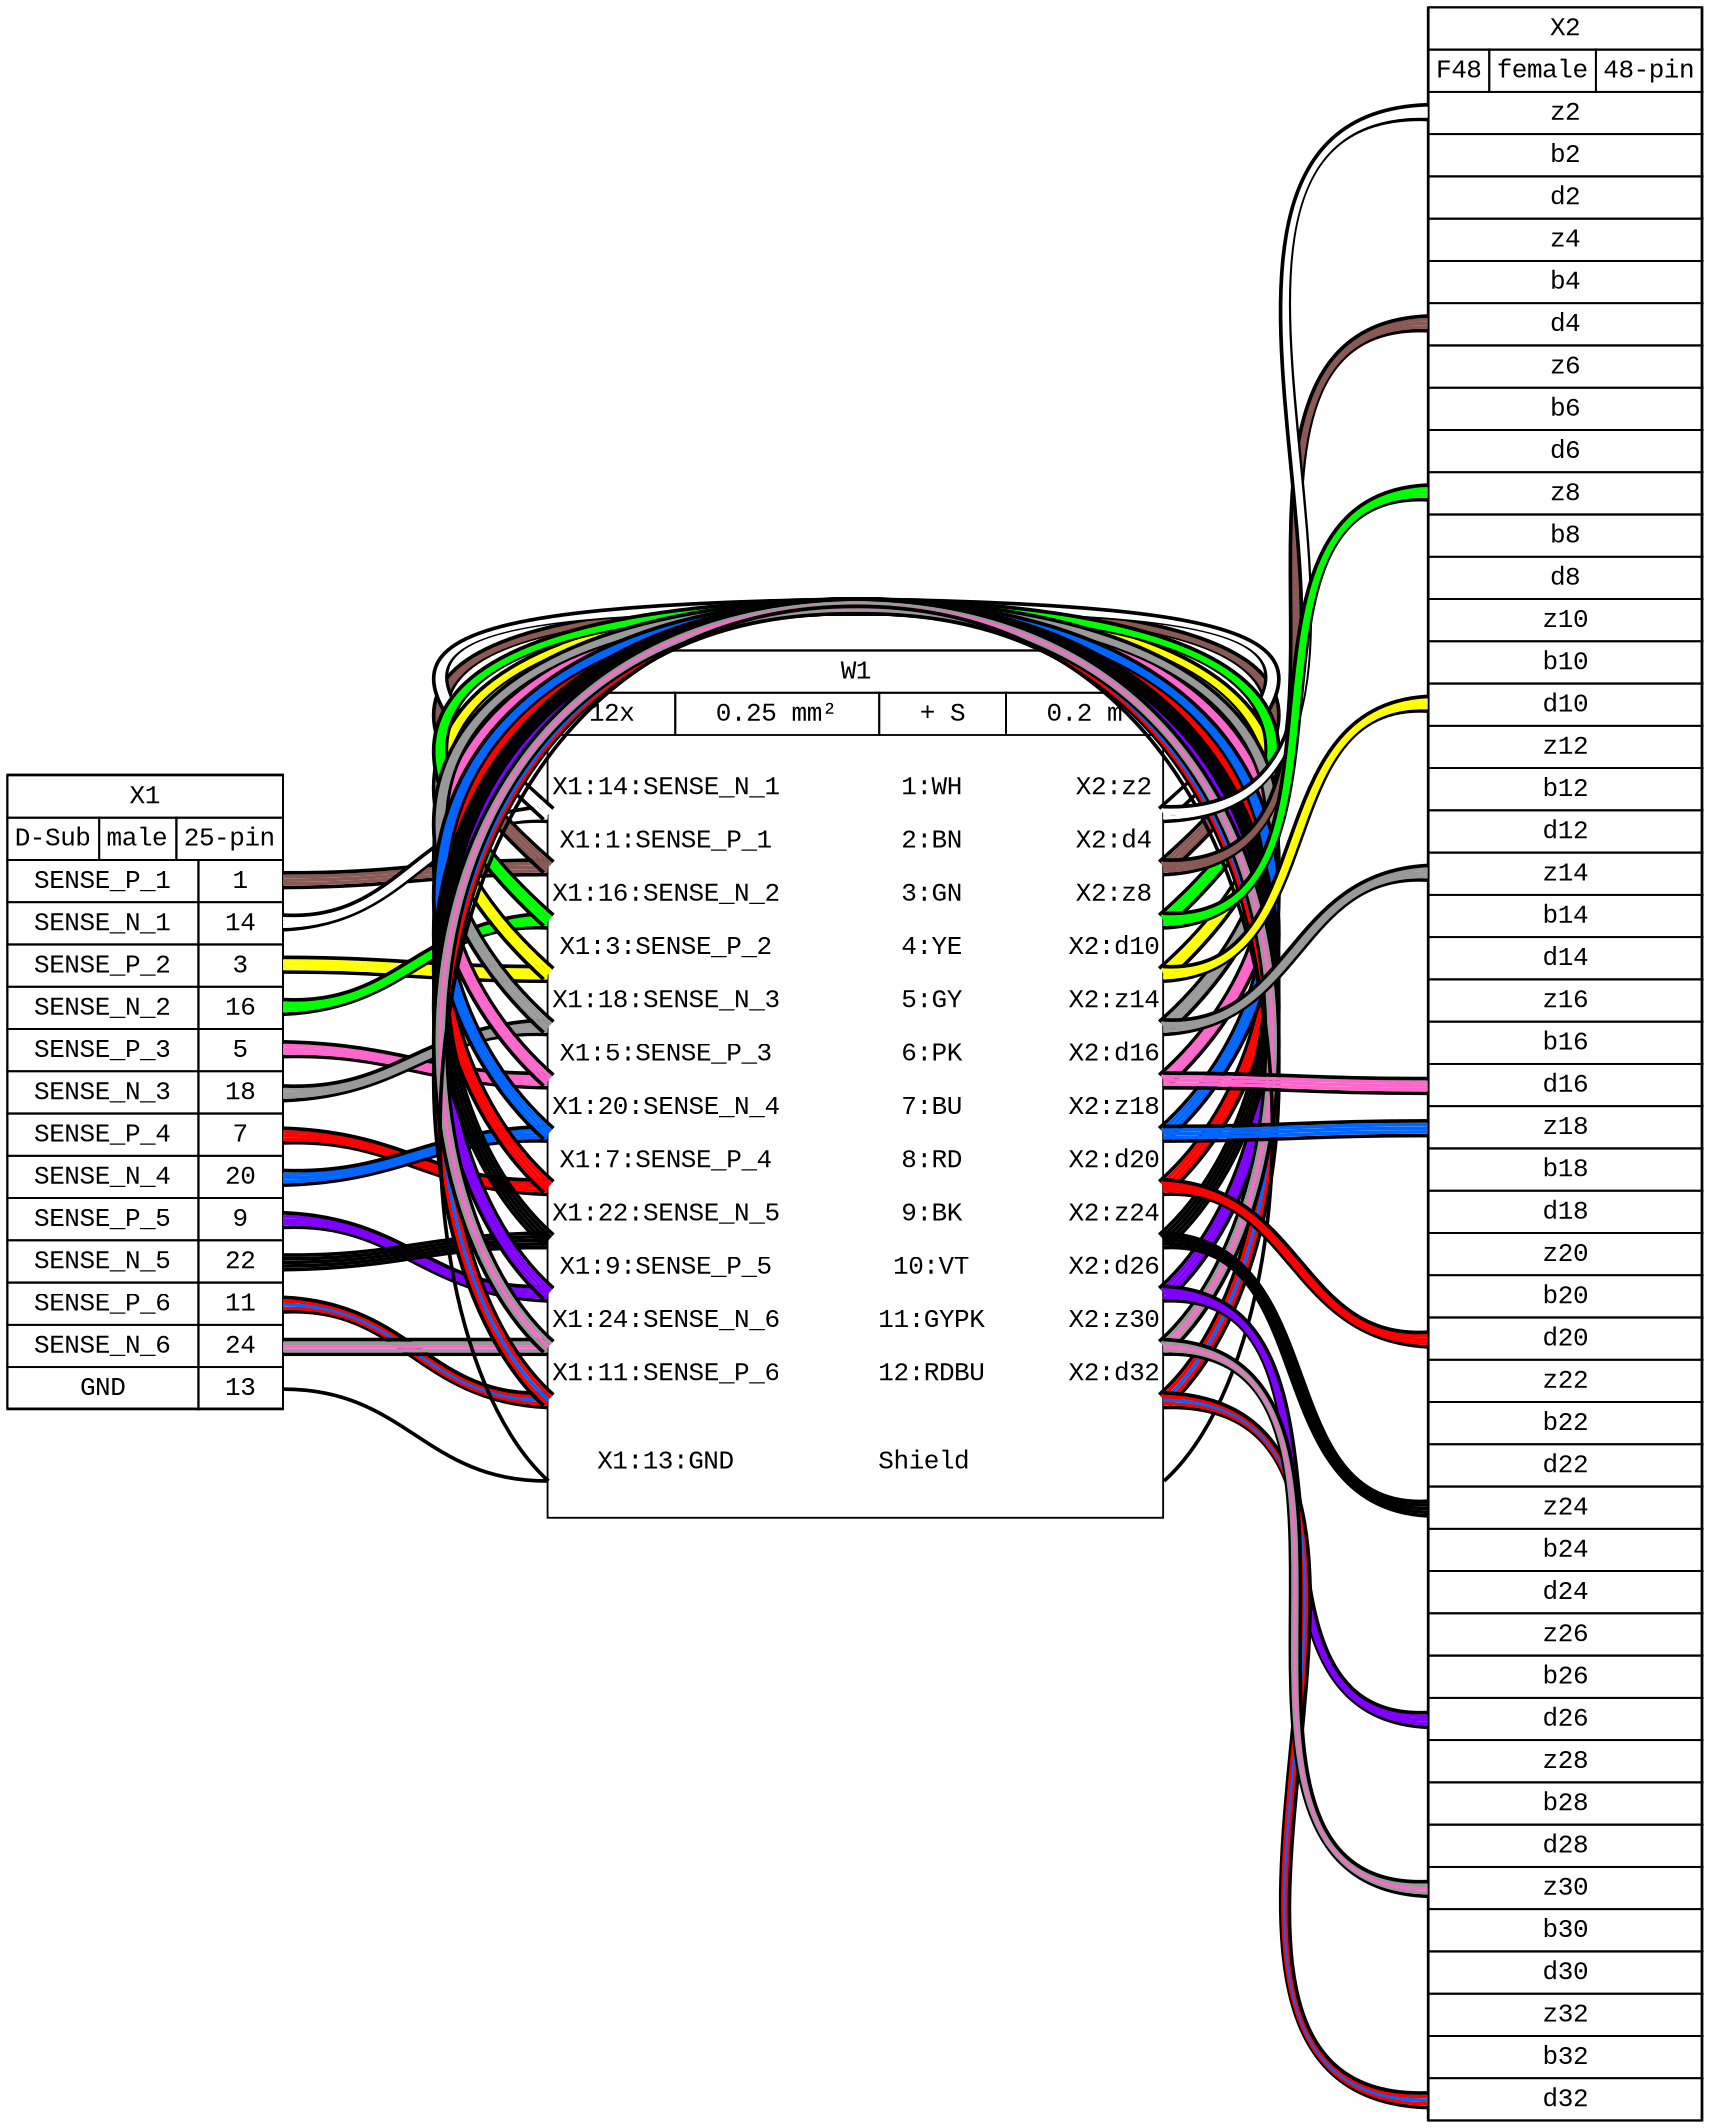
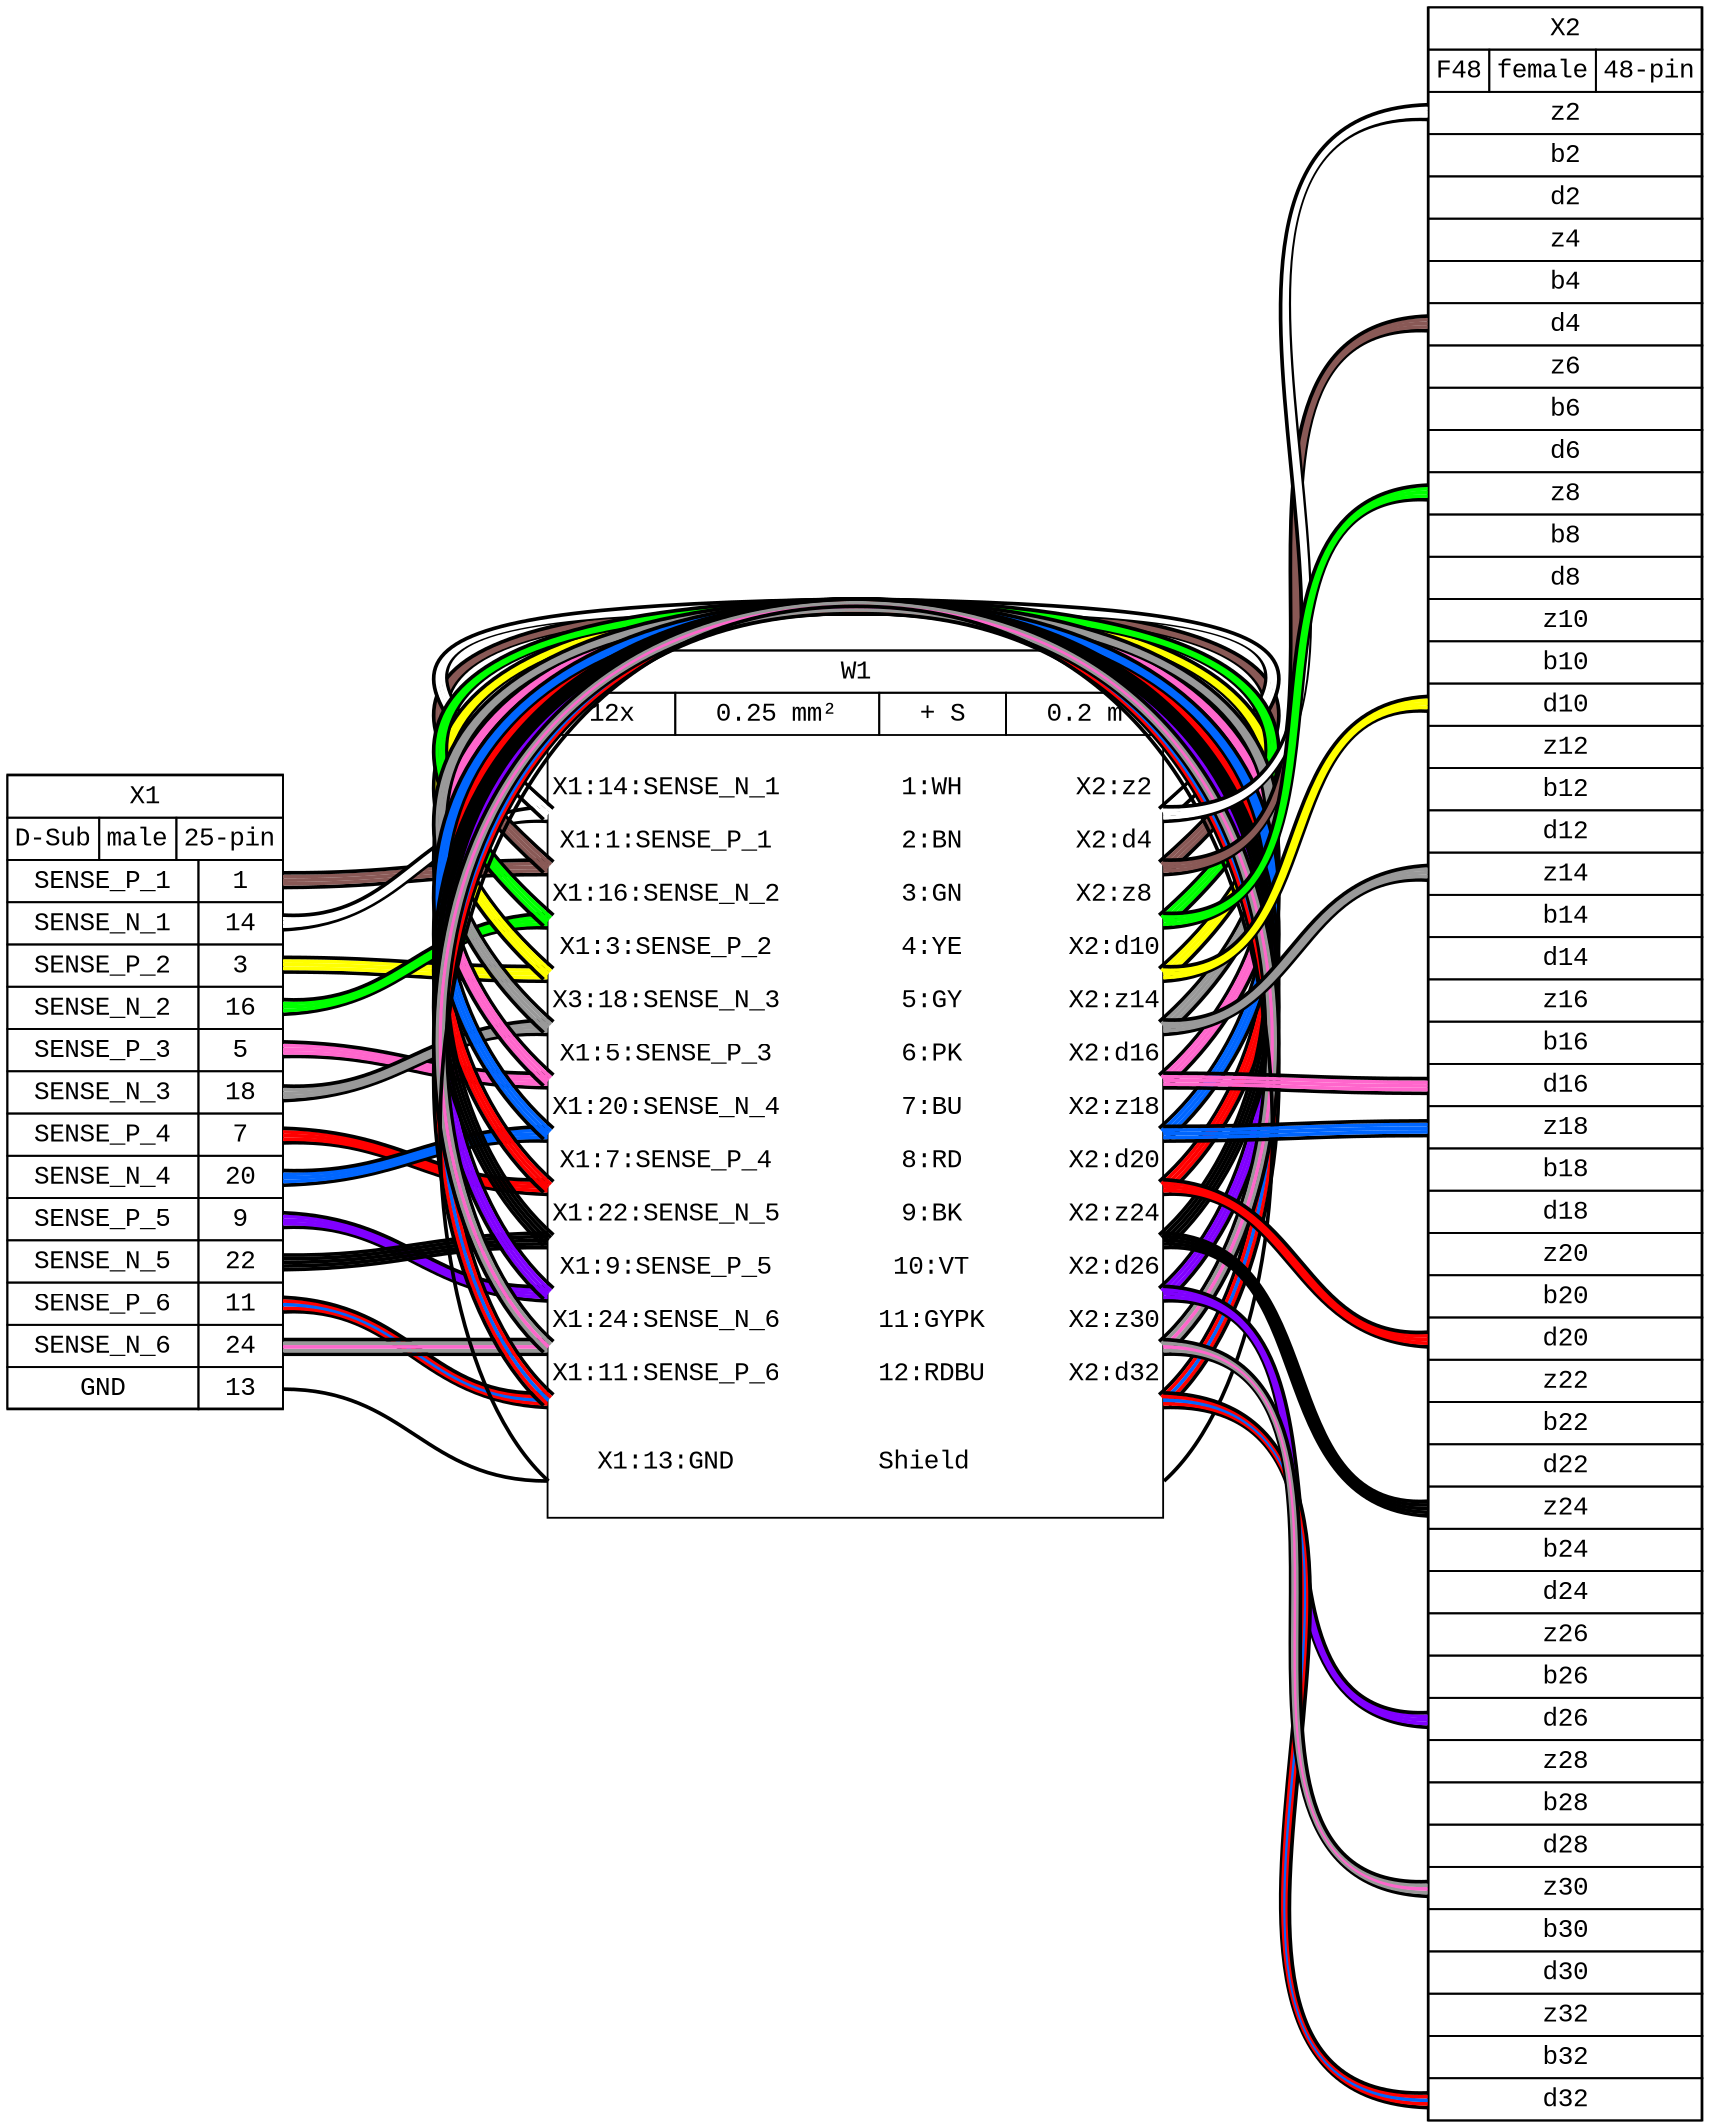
(666, 1000) -> (666, 1000)
